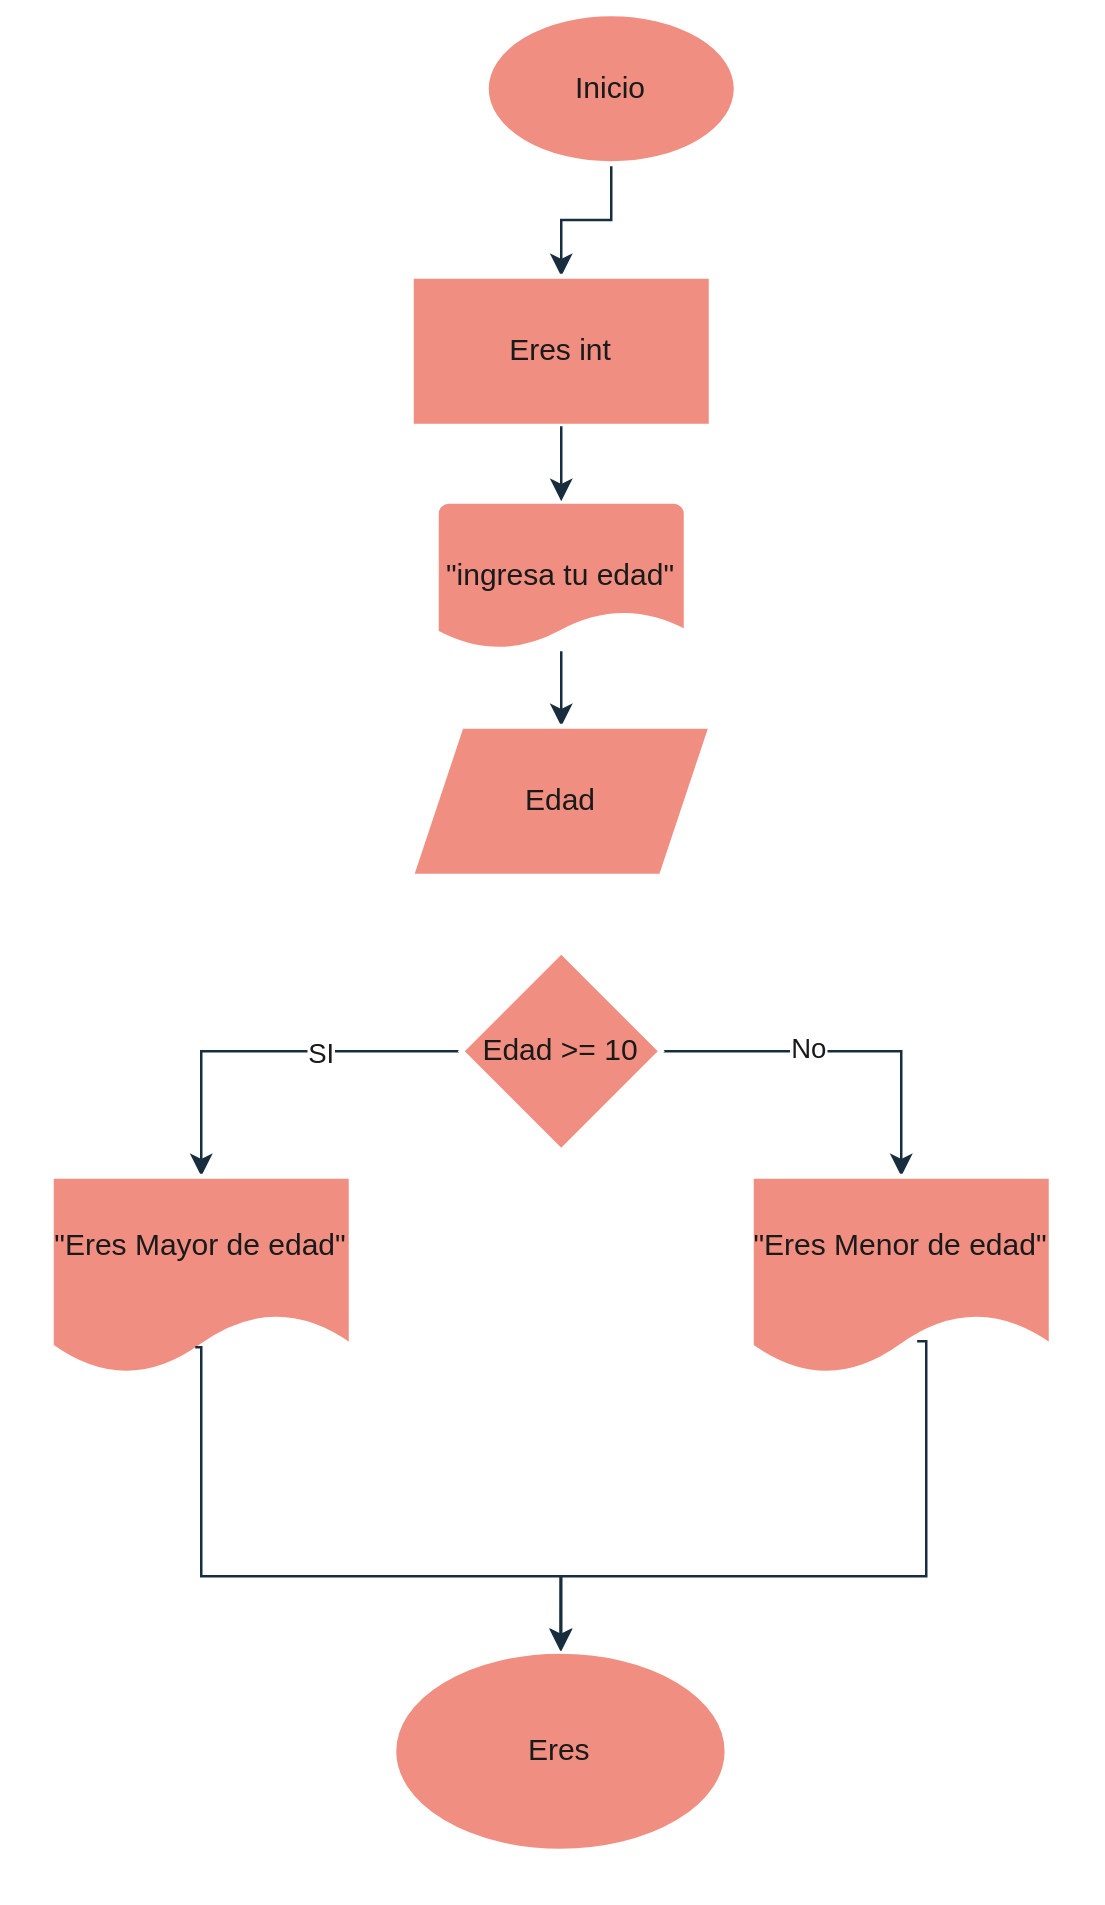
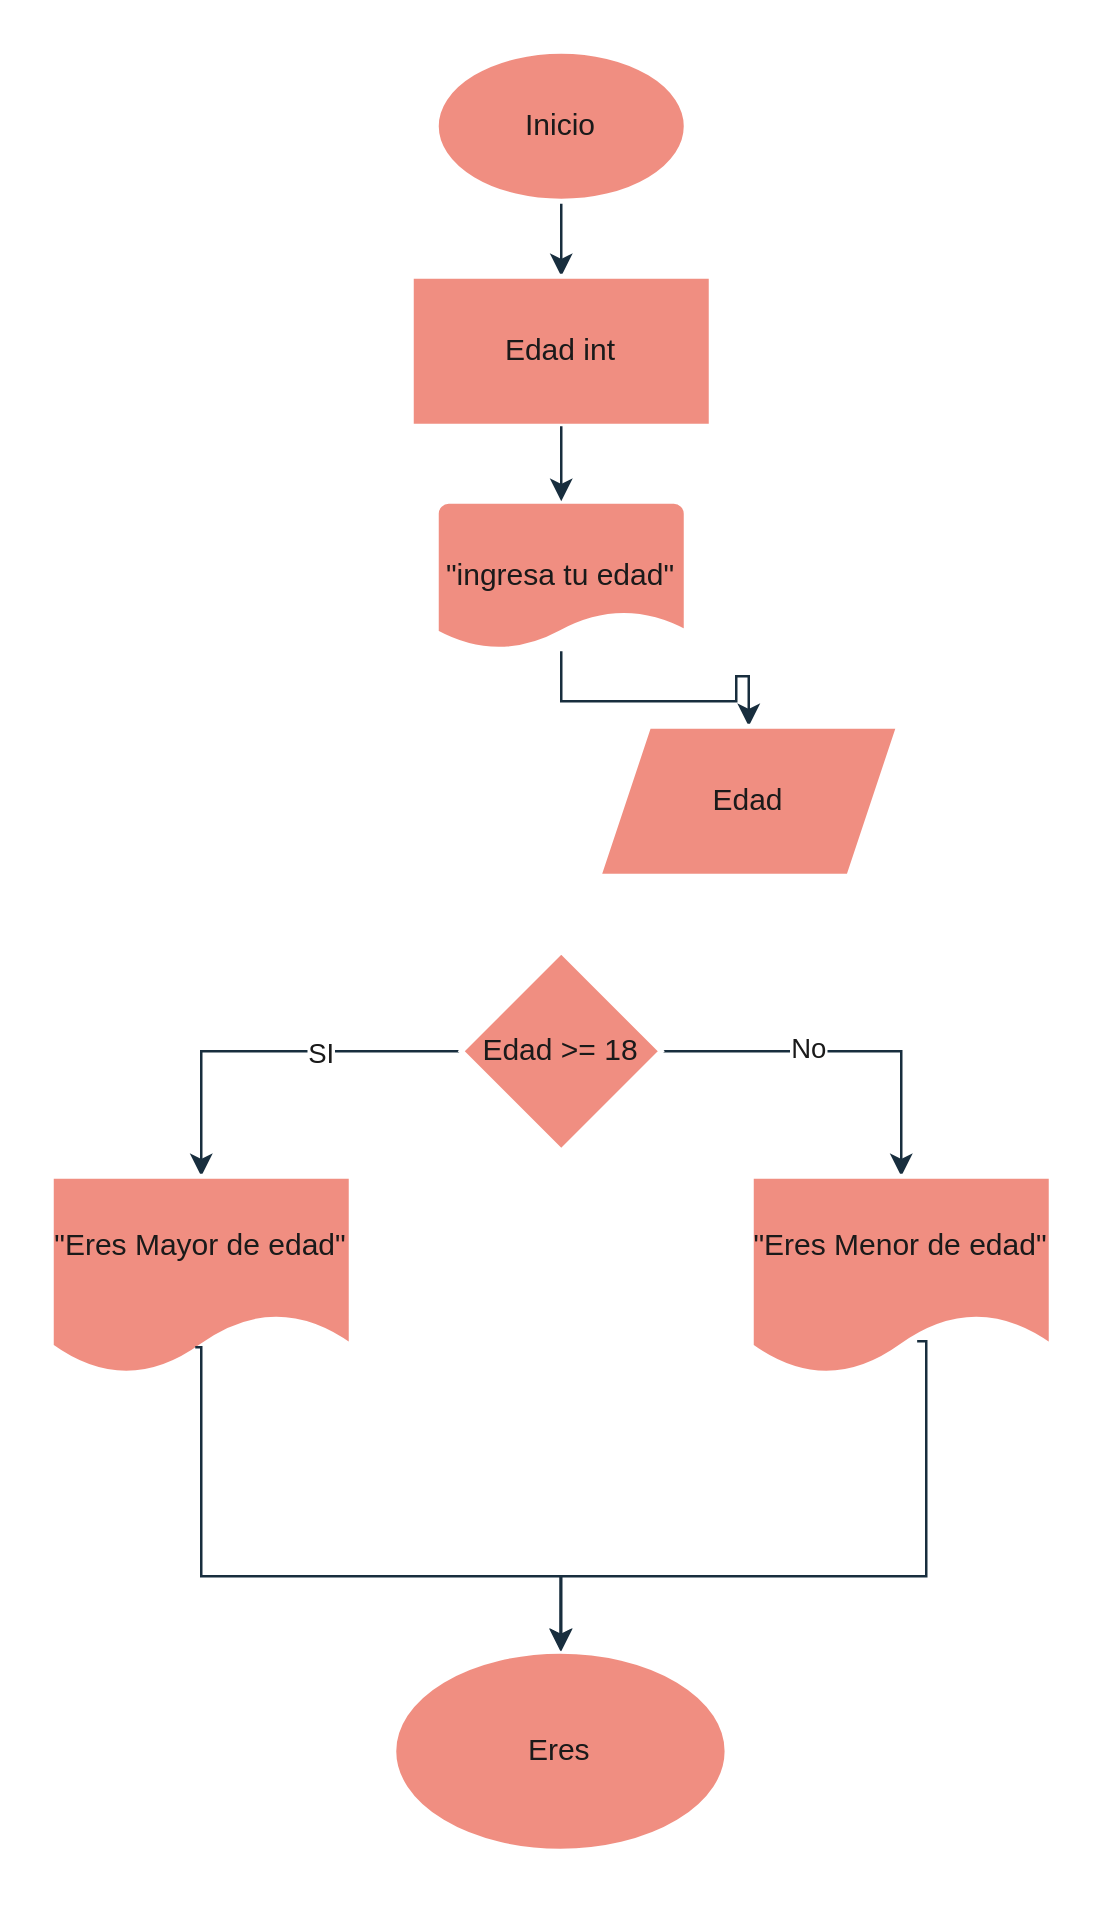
(611, 89) -> (561, 126)
(561, 351) -> (561, 351)
(561, 801) -> (749, 801)
(561, 1051) -> (561, 1051)
